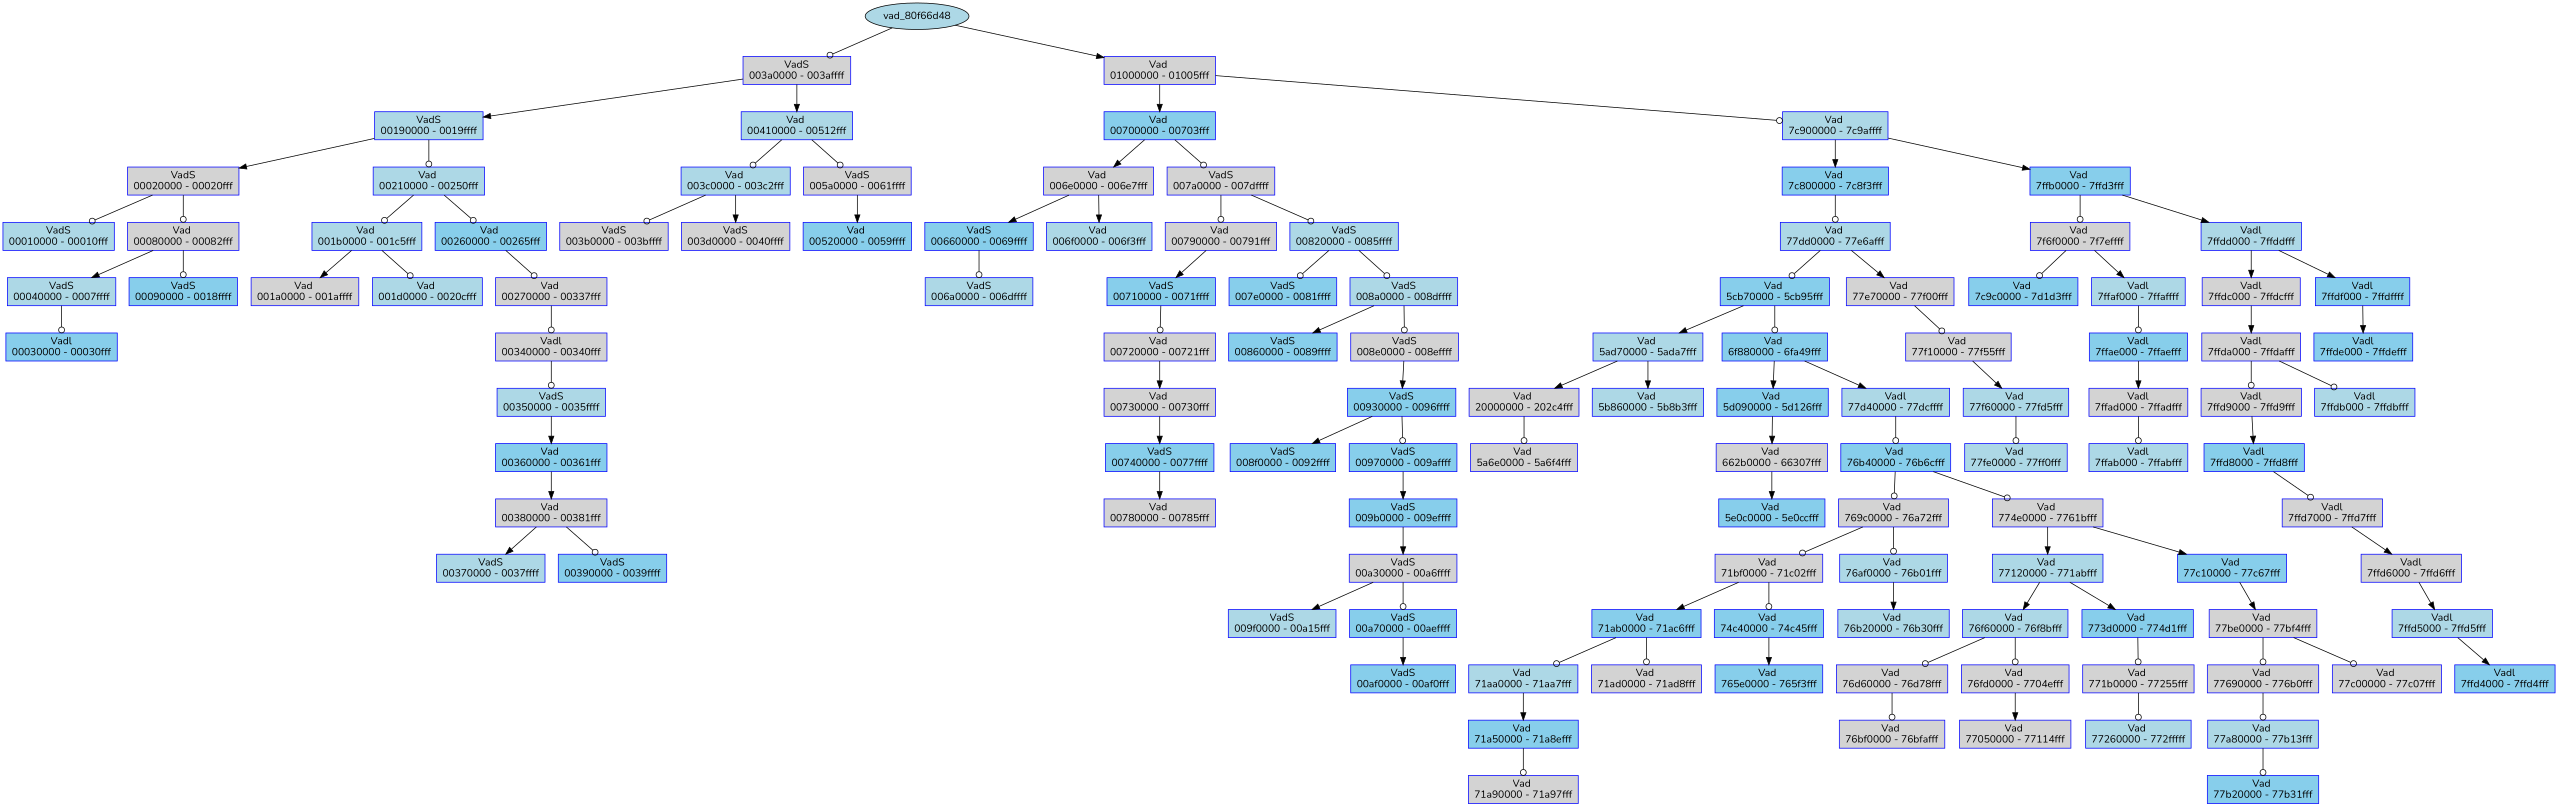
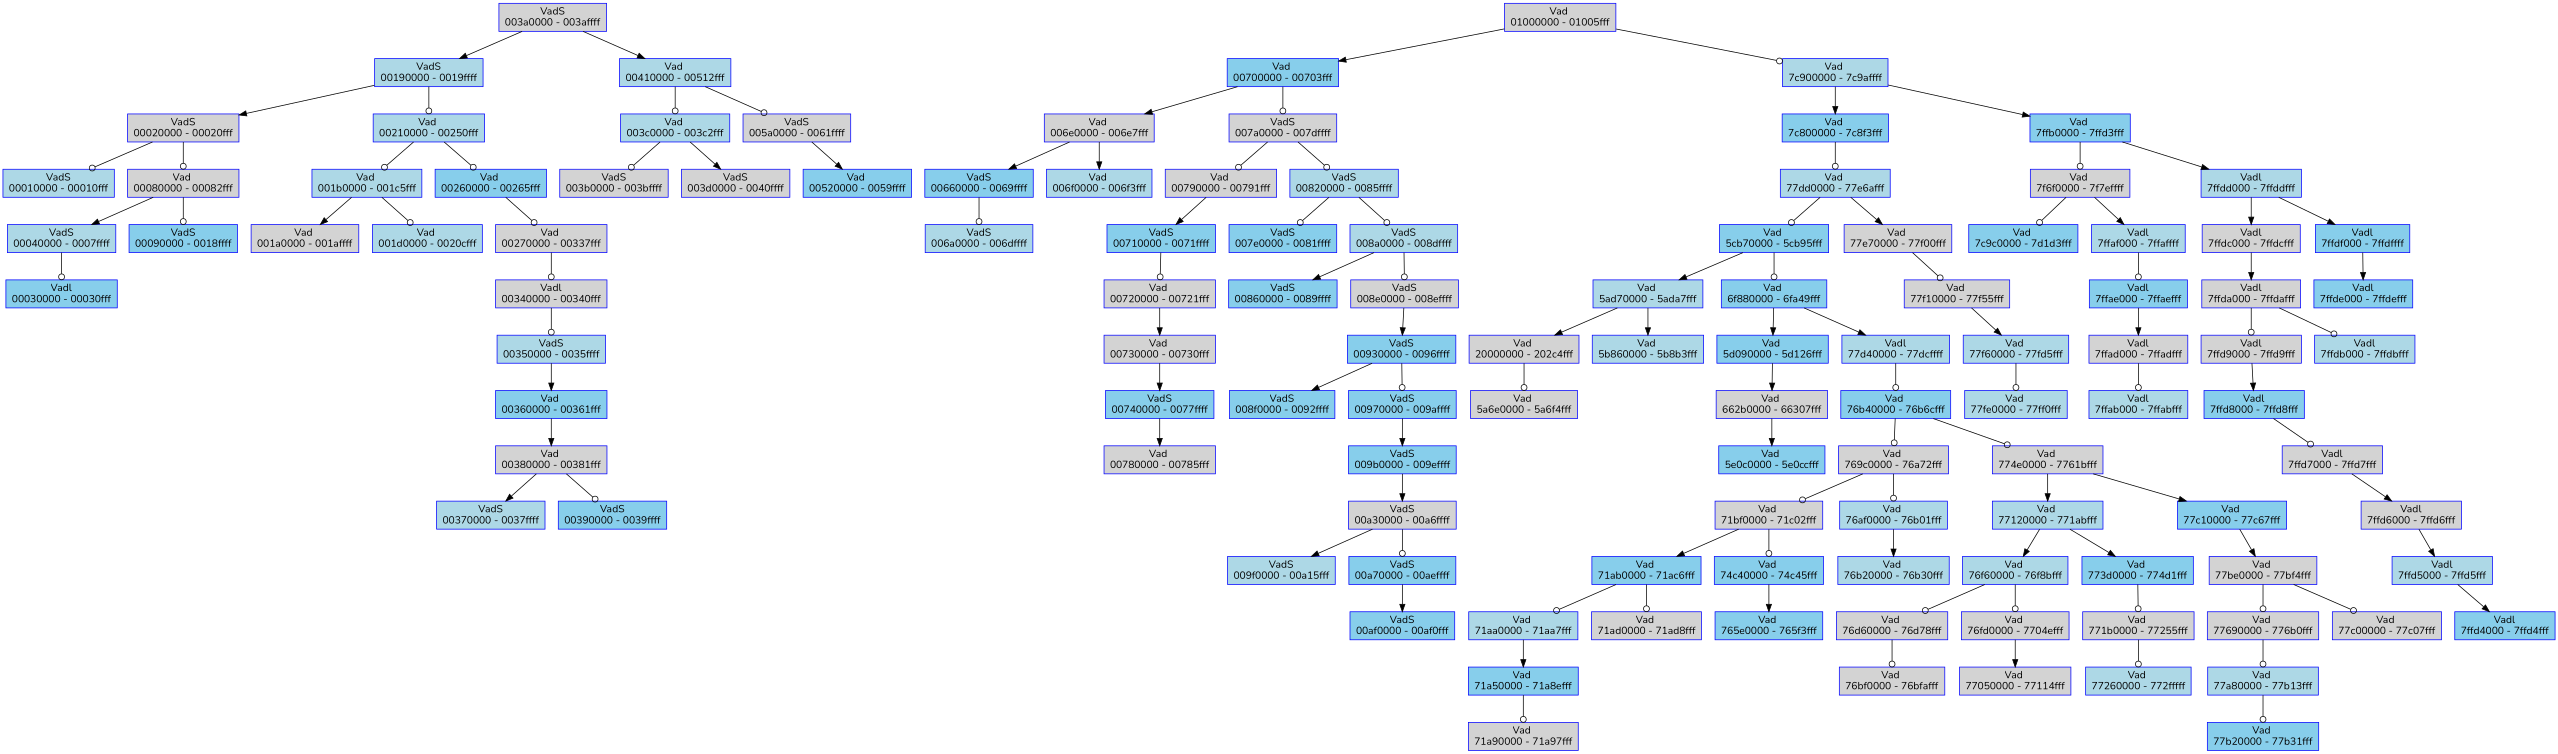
(917, 16) -> none
